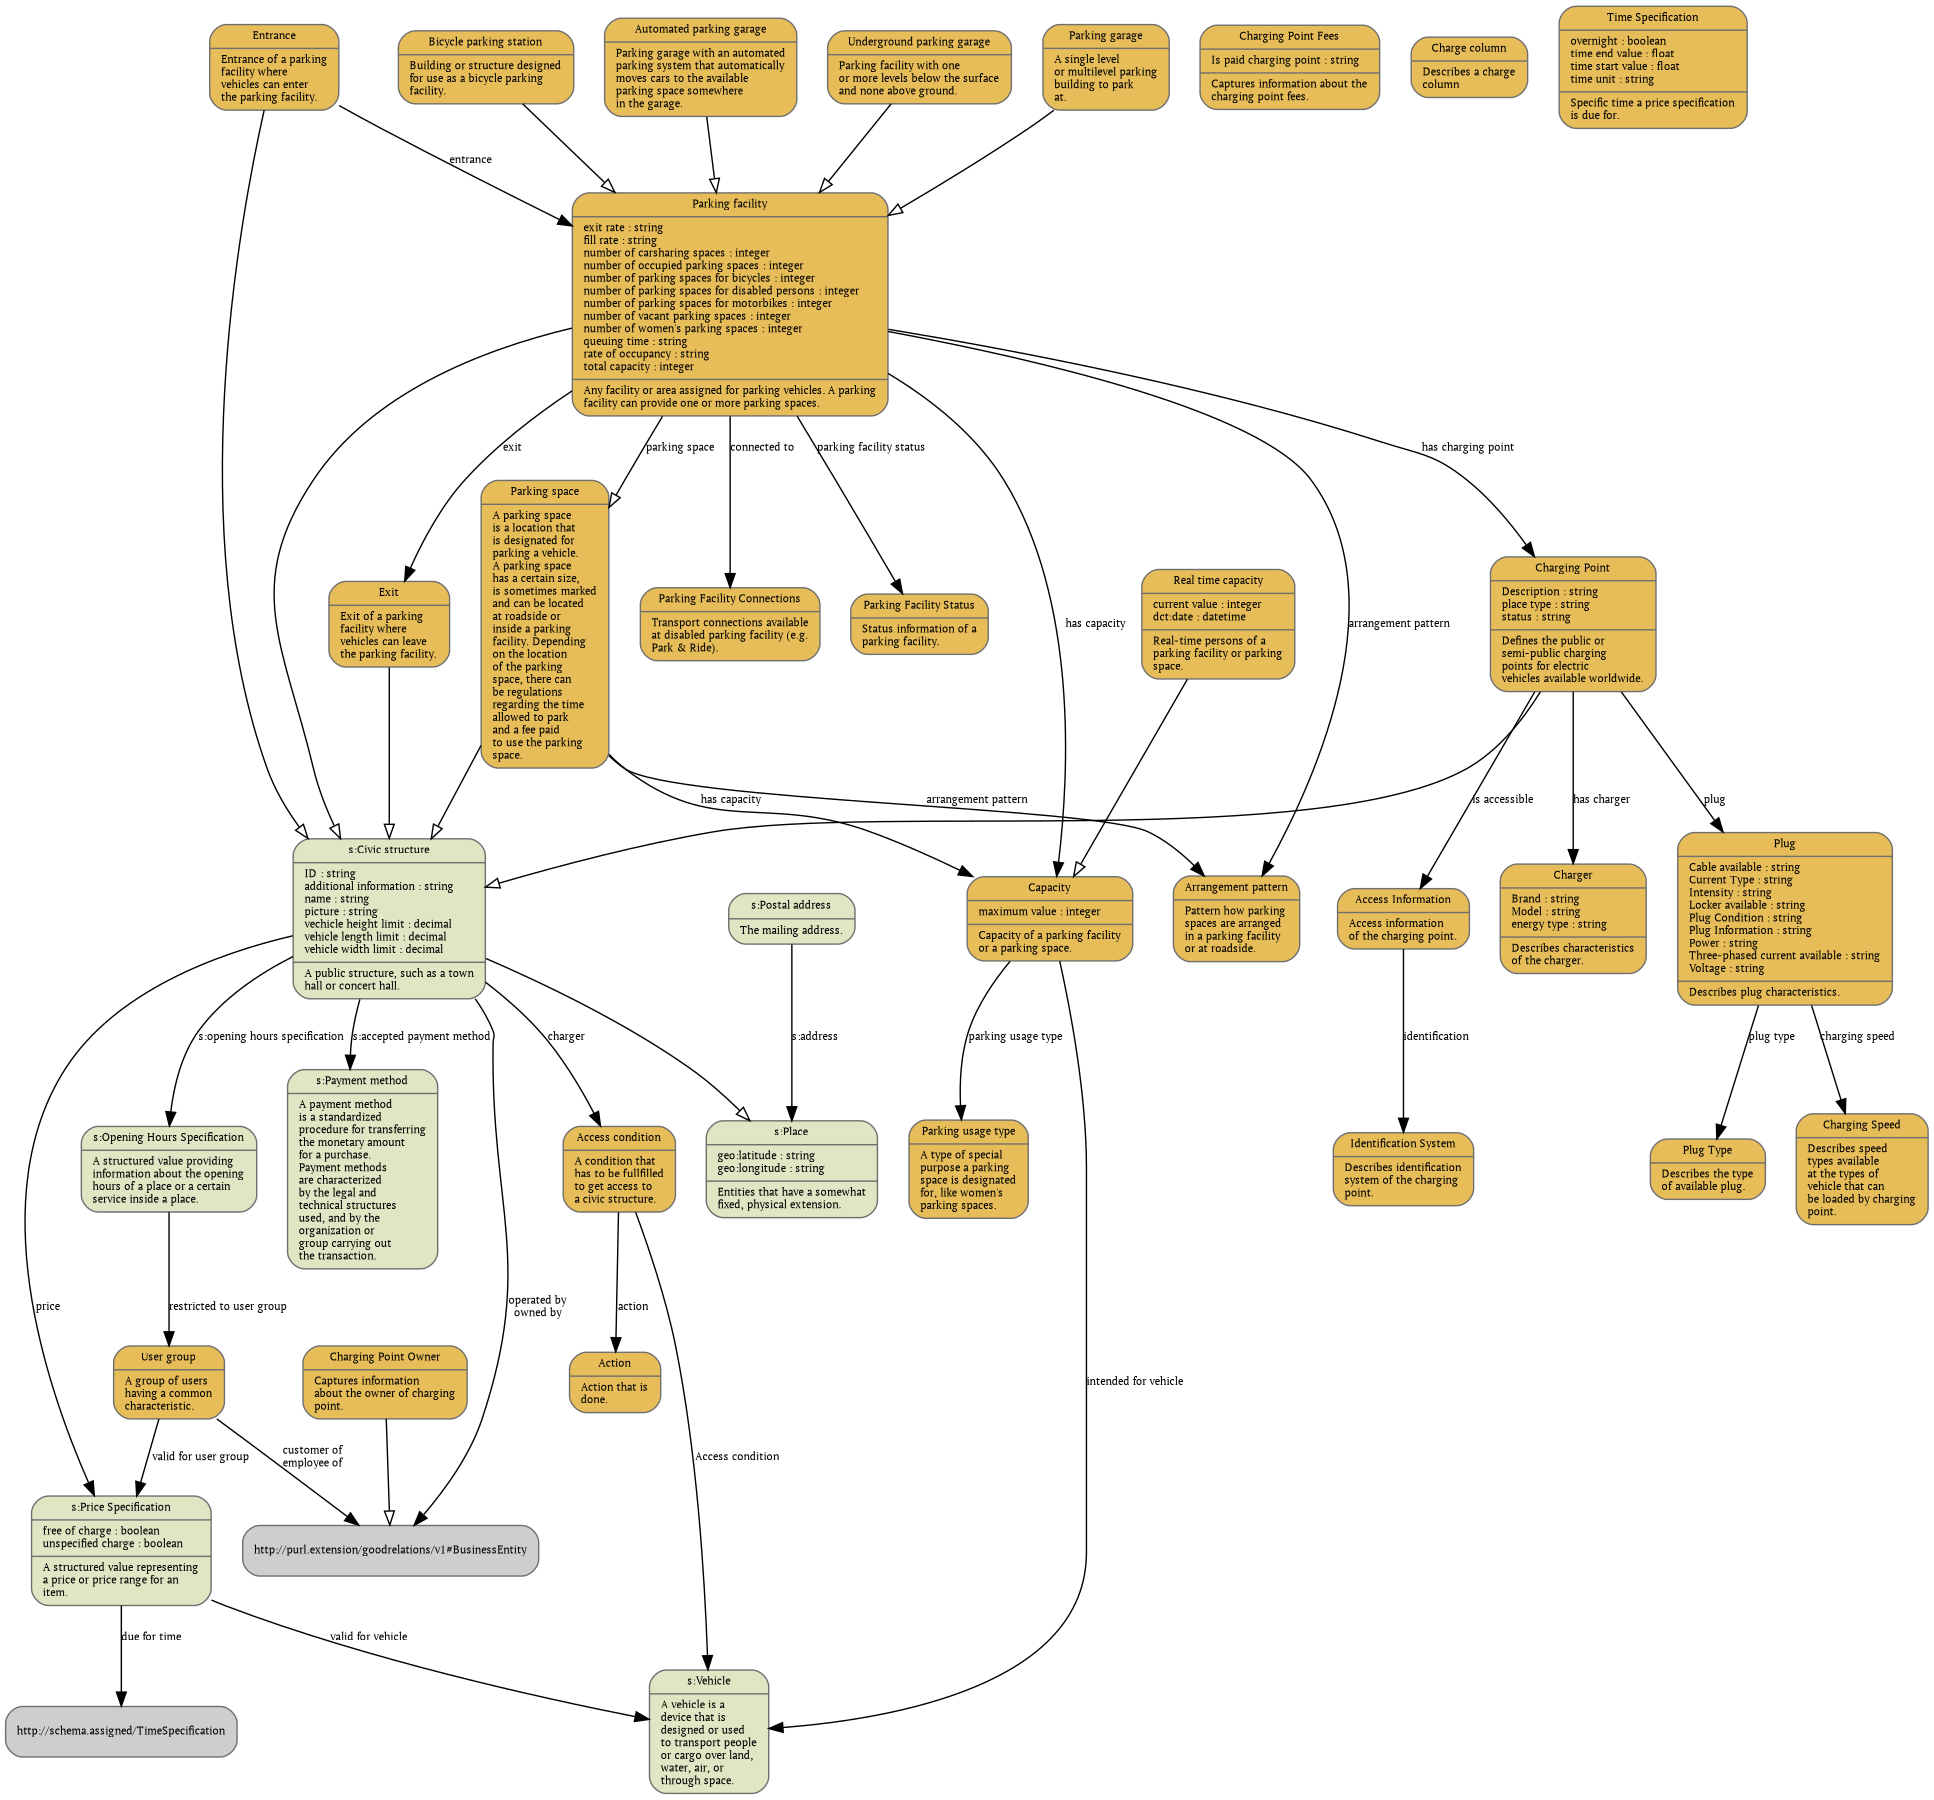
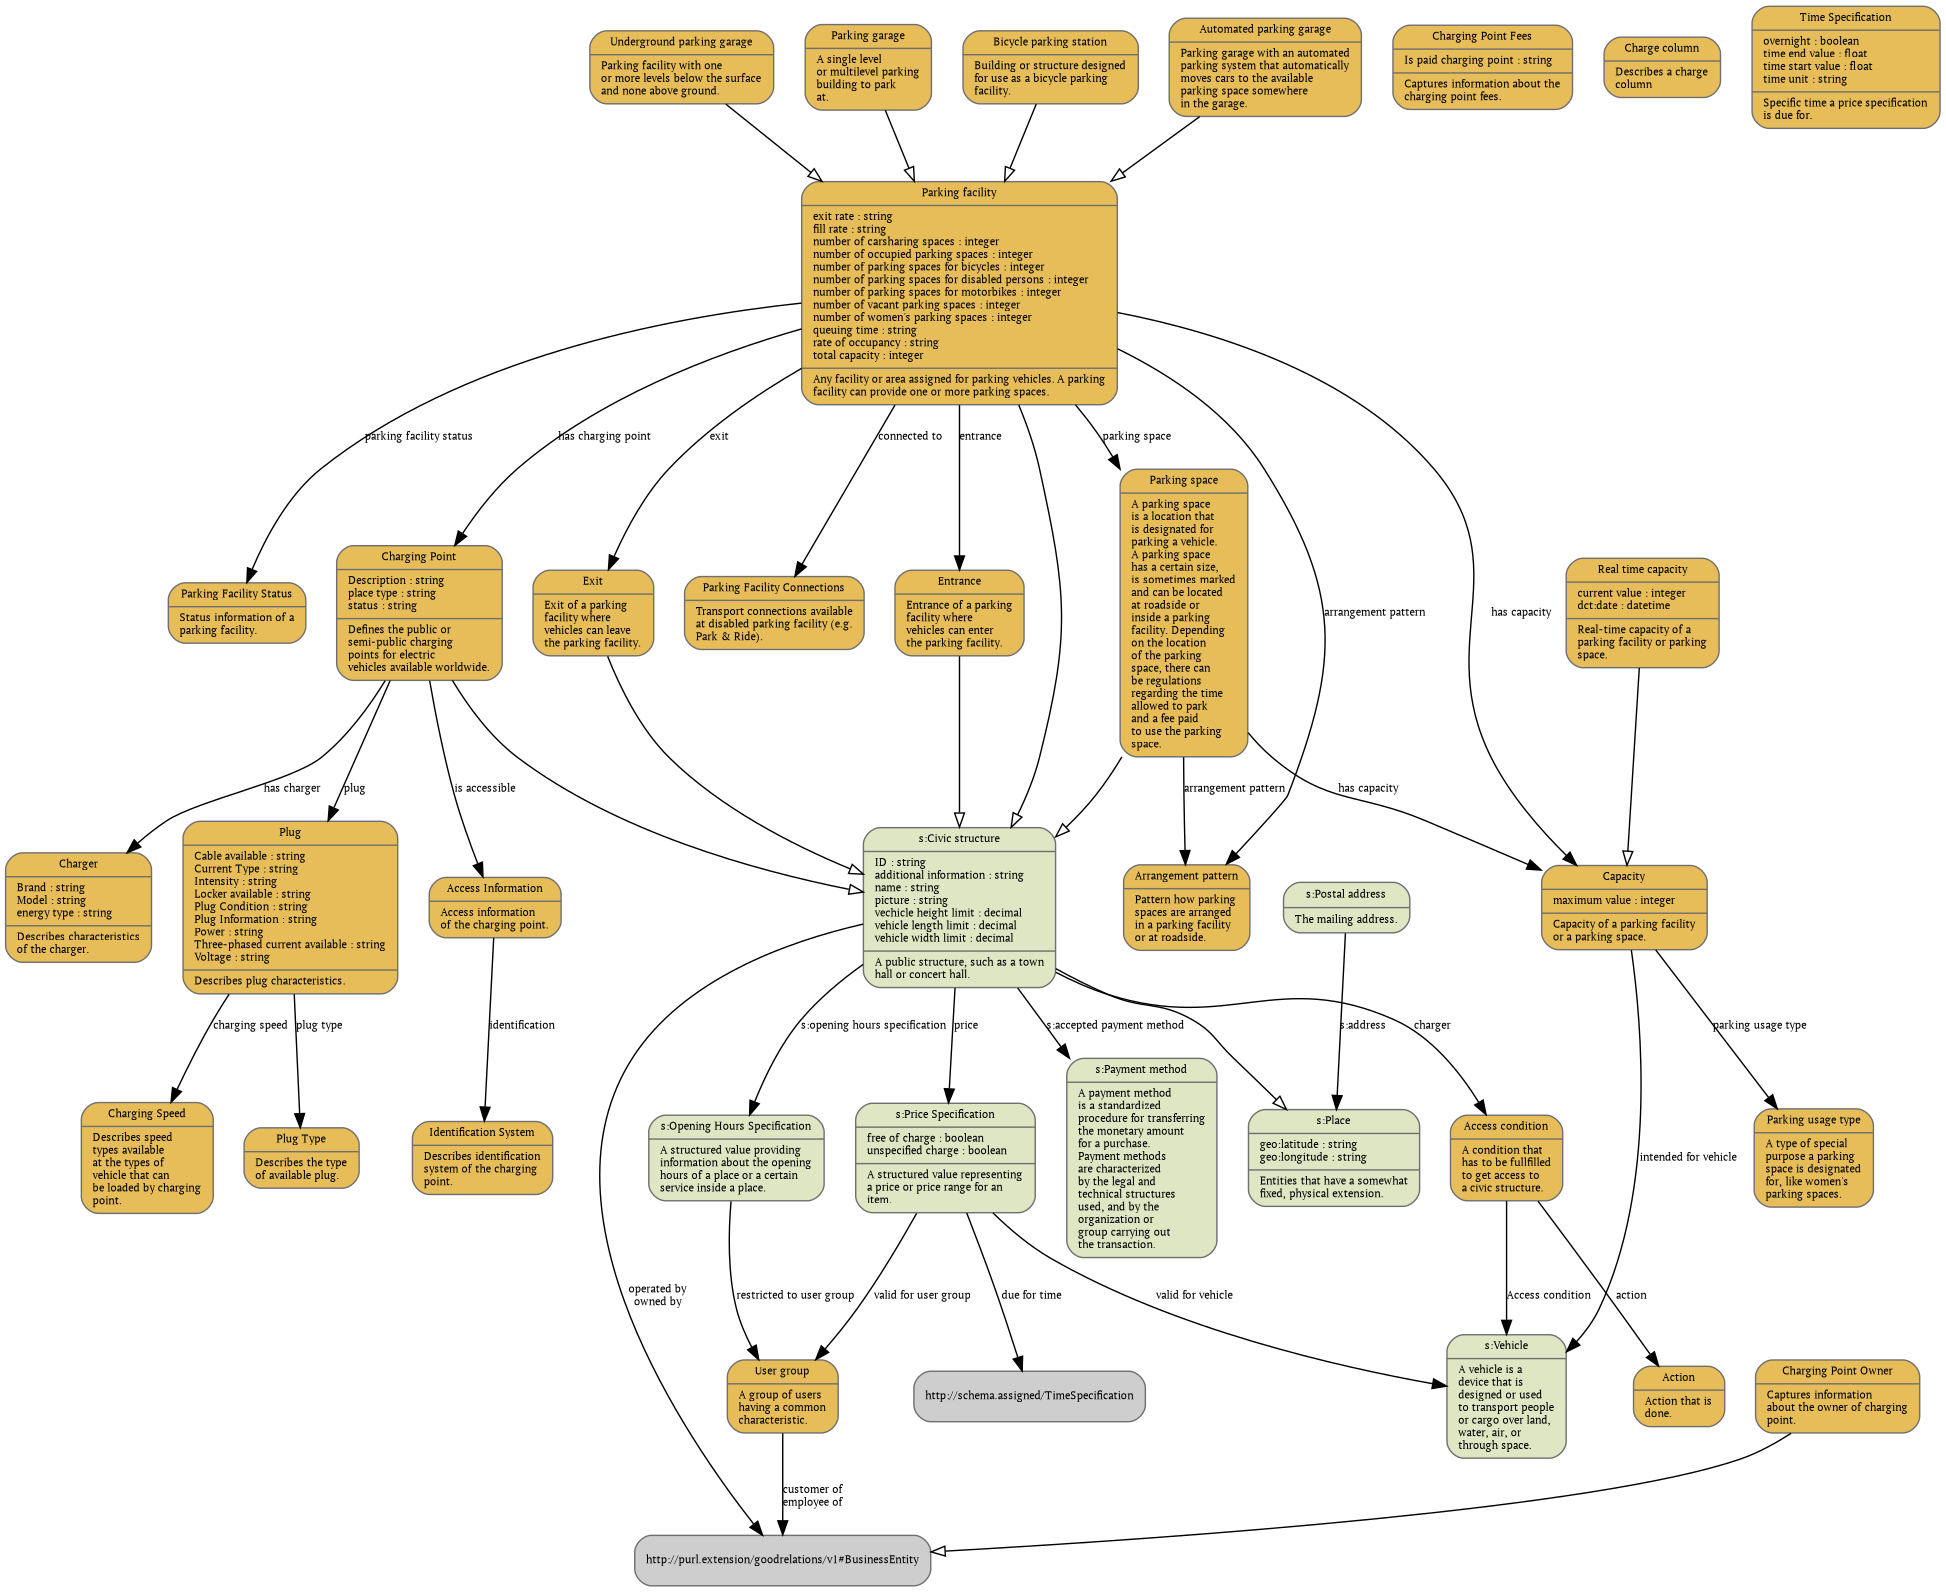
(449, 164) -> (959, 480)
(639, 456) -> (1095, 430)
(1210, 641) -> (1635, 630)
(150, 1451) -> (874, 1284)
